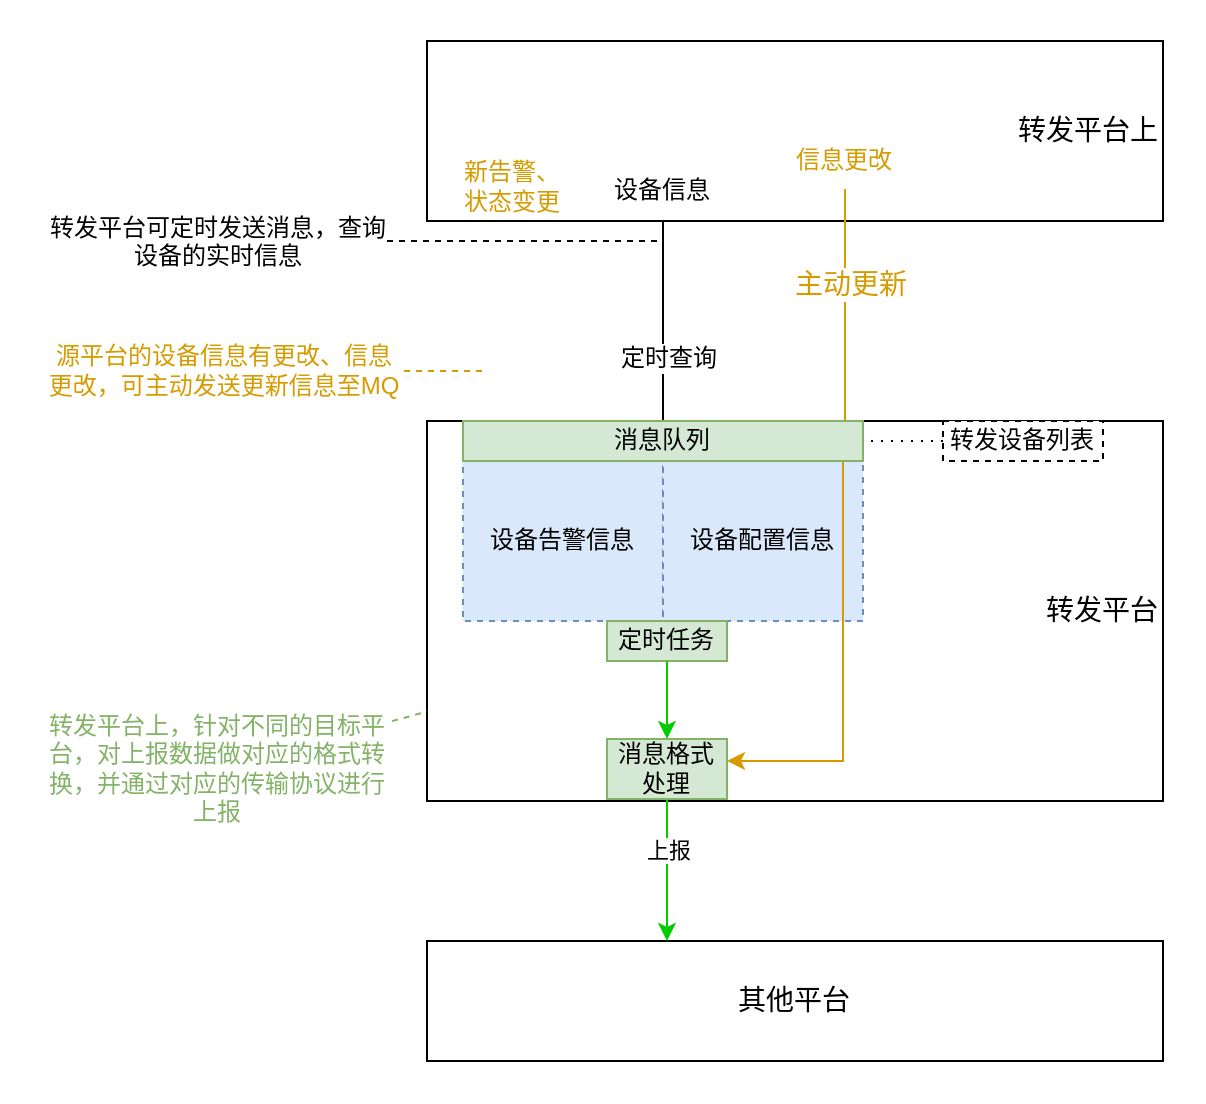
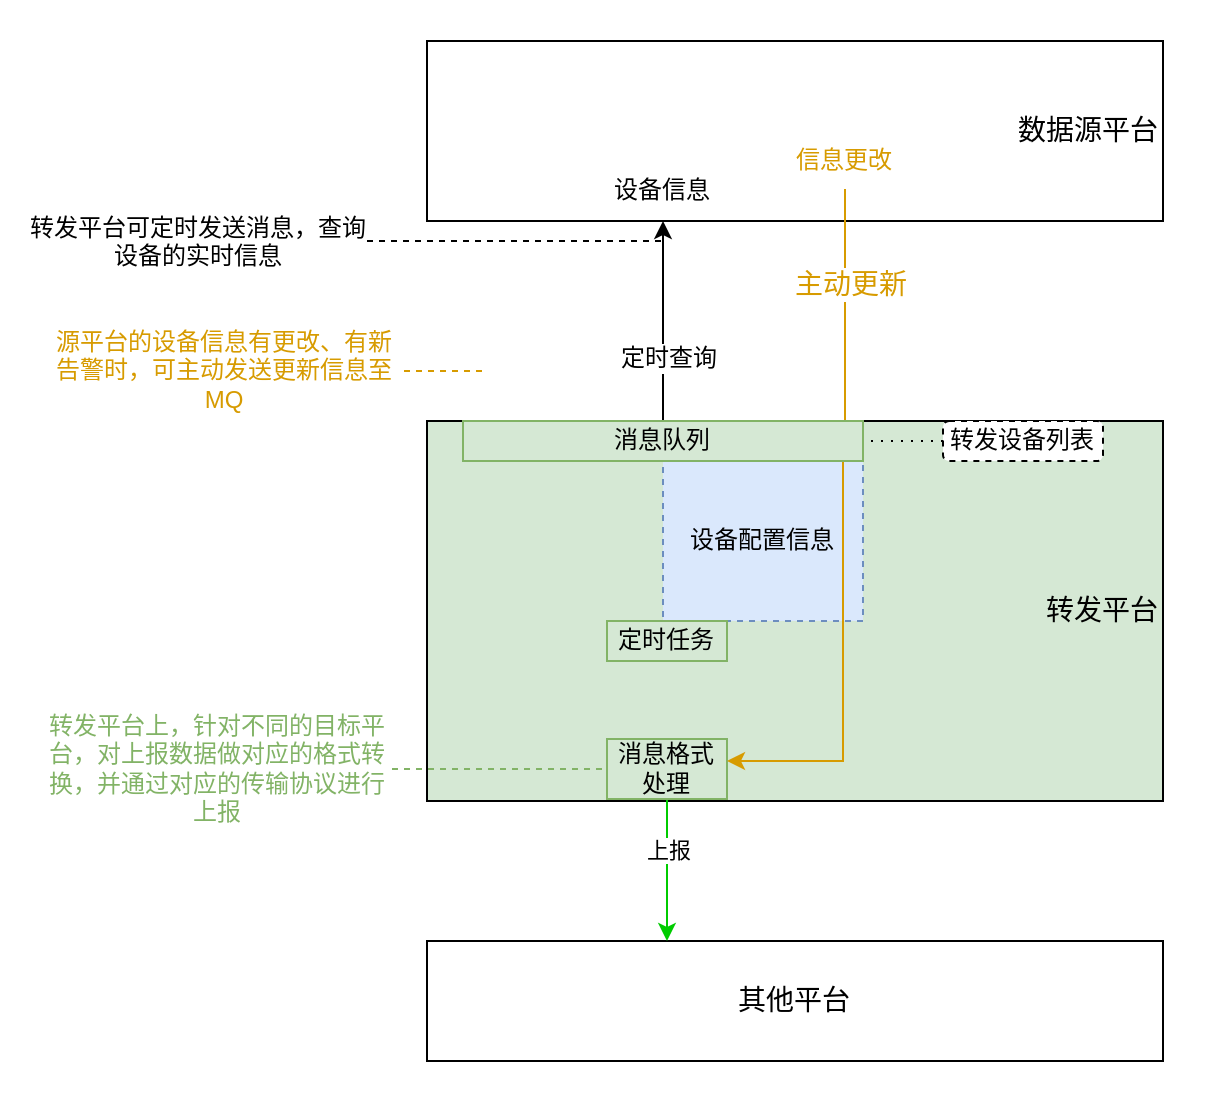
(1099, 131) -> (1099, 131)
(513, 187) -> none
(663, 230) -> (663, 236)
(217, 241) -> (197, 241)
(225, 371) -> (225, 371)
(1023, 441) -> (1023, 441)
(563, 541) -> none
(1111, 611) -> (1111, 611)
(667, 693) -> none
(407, 717) -> (498, 769)
